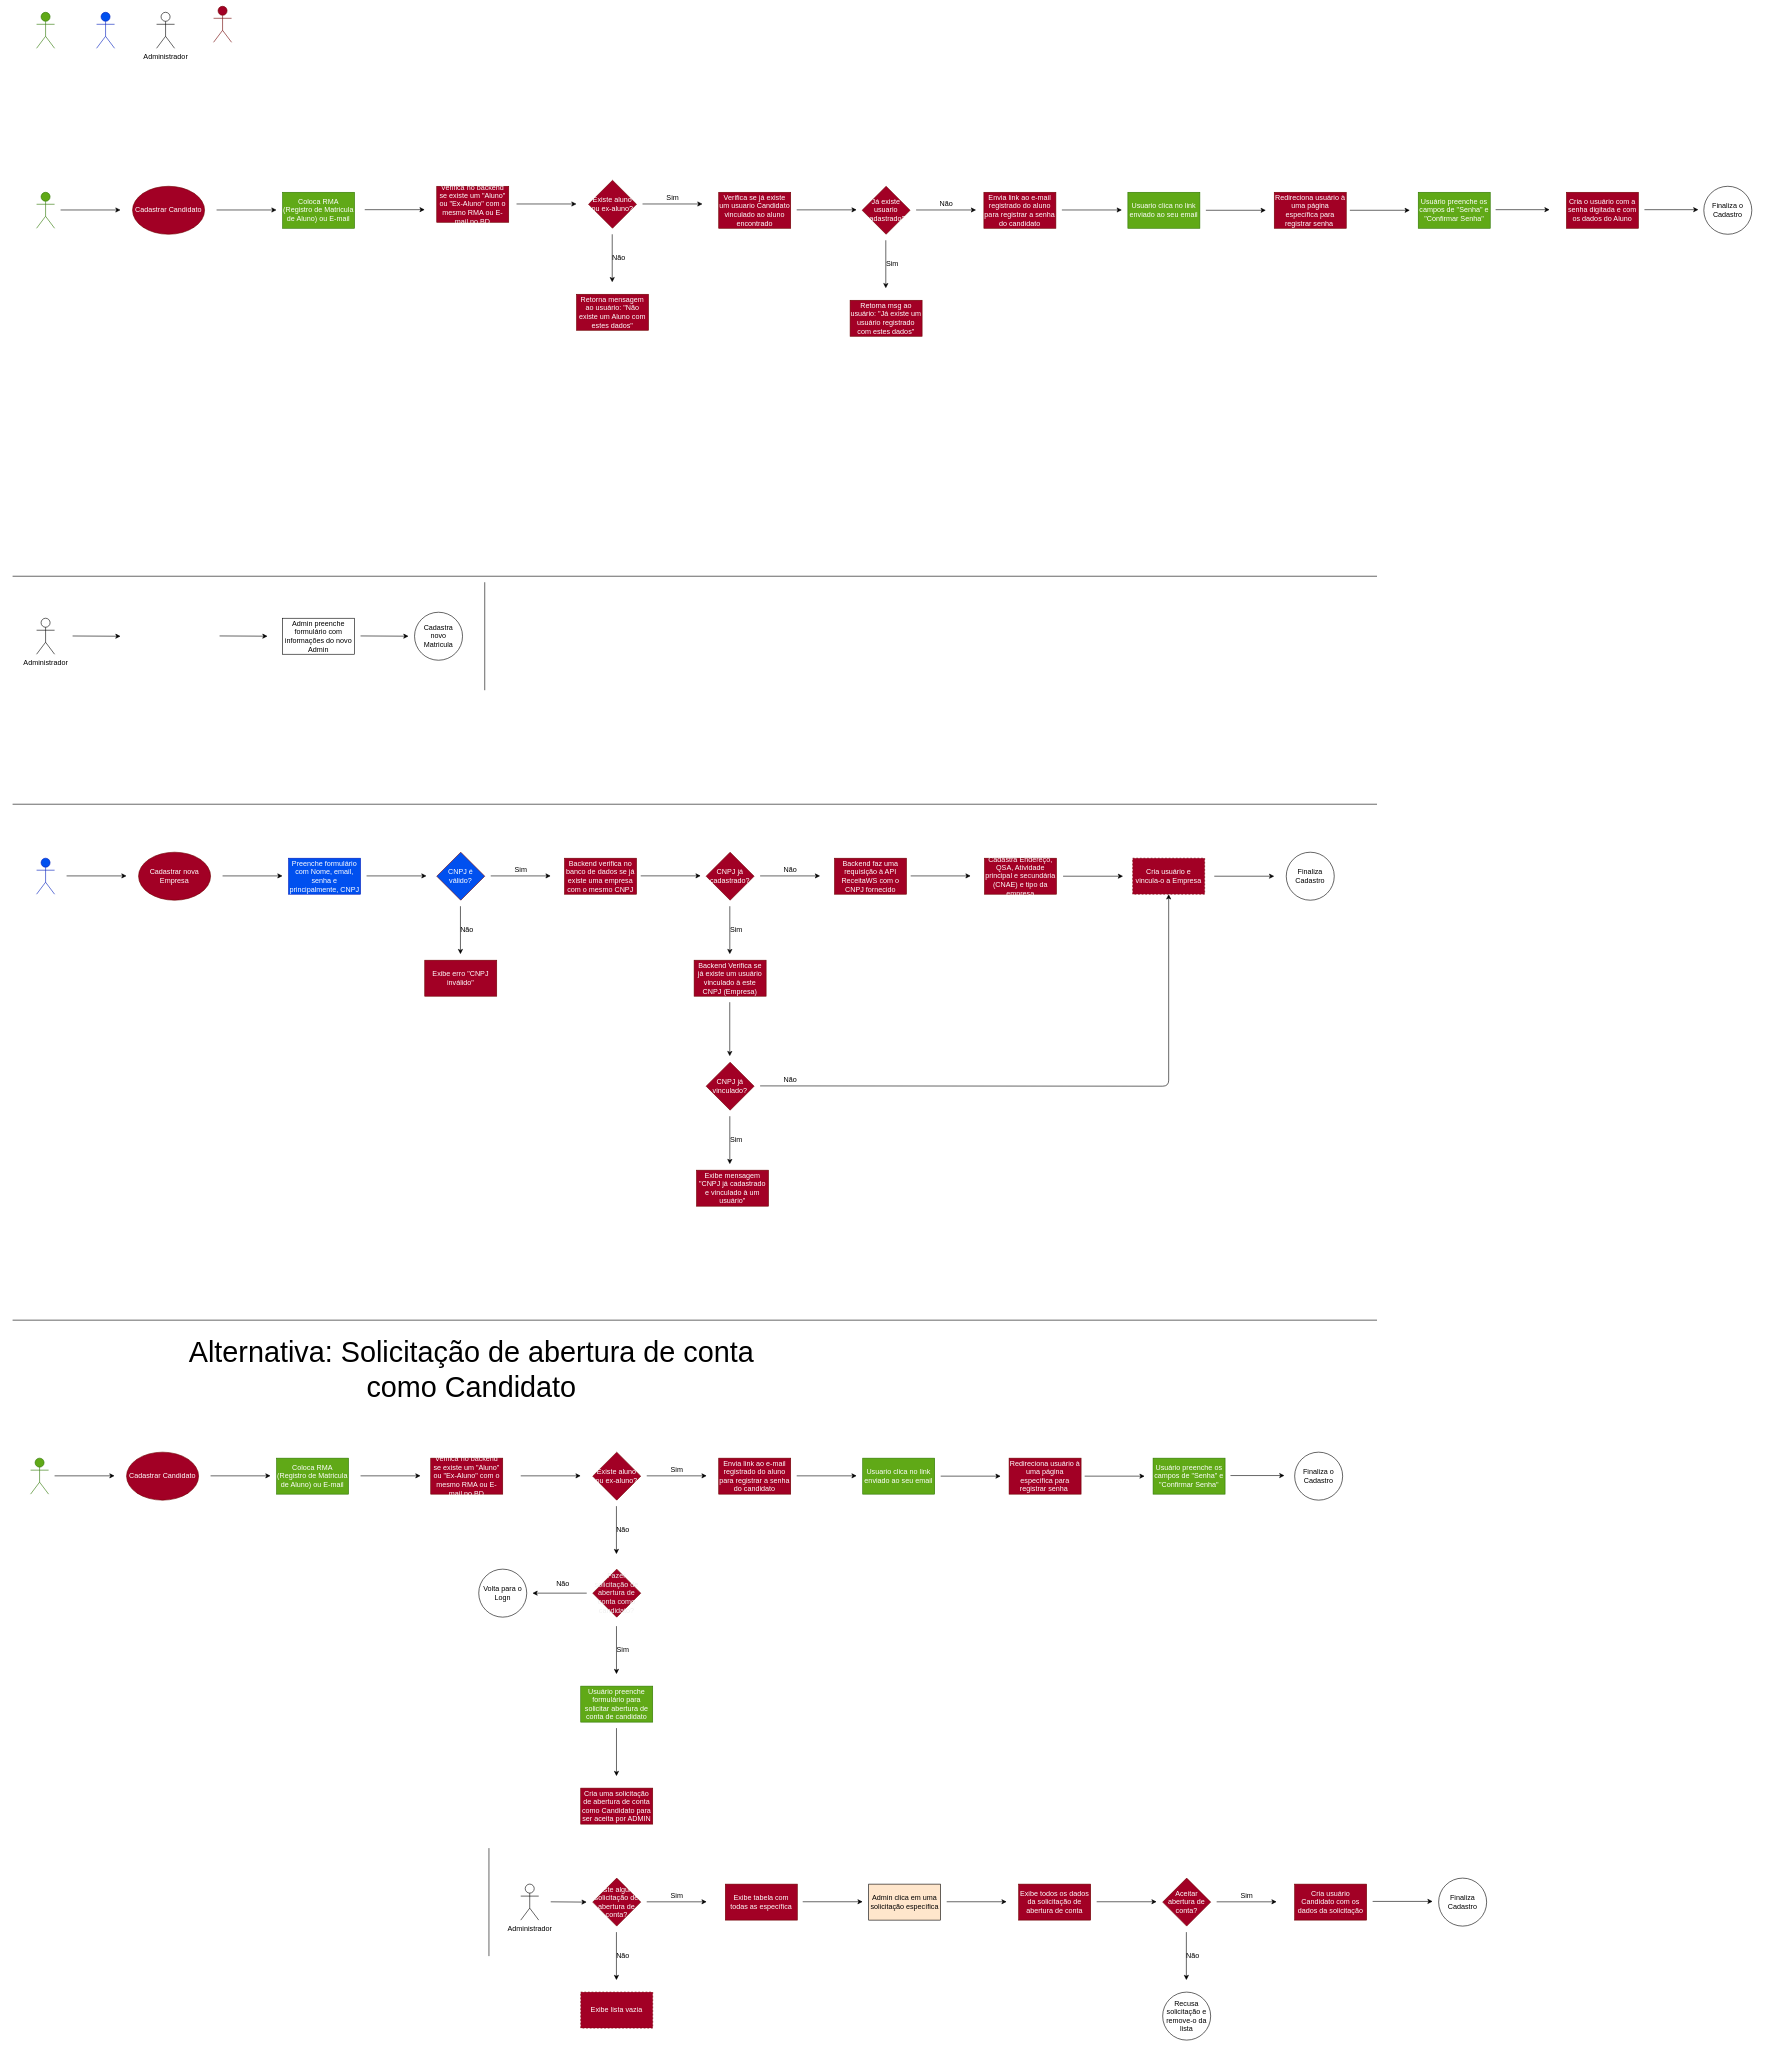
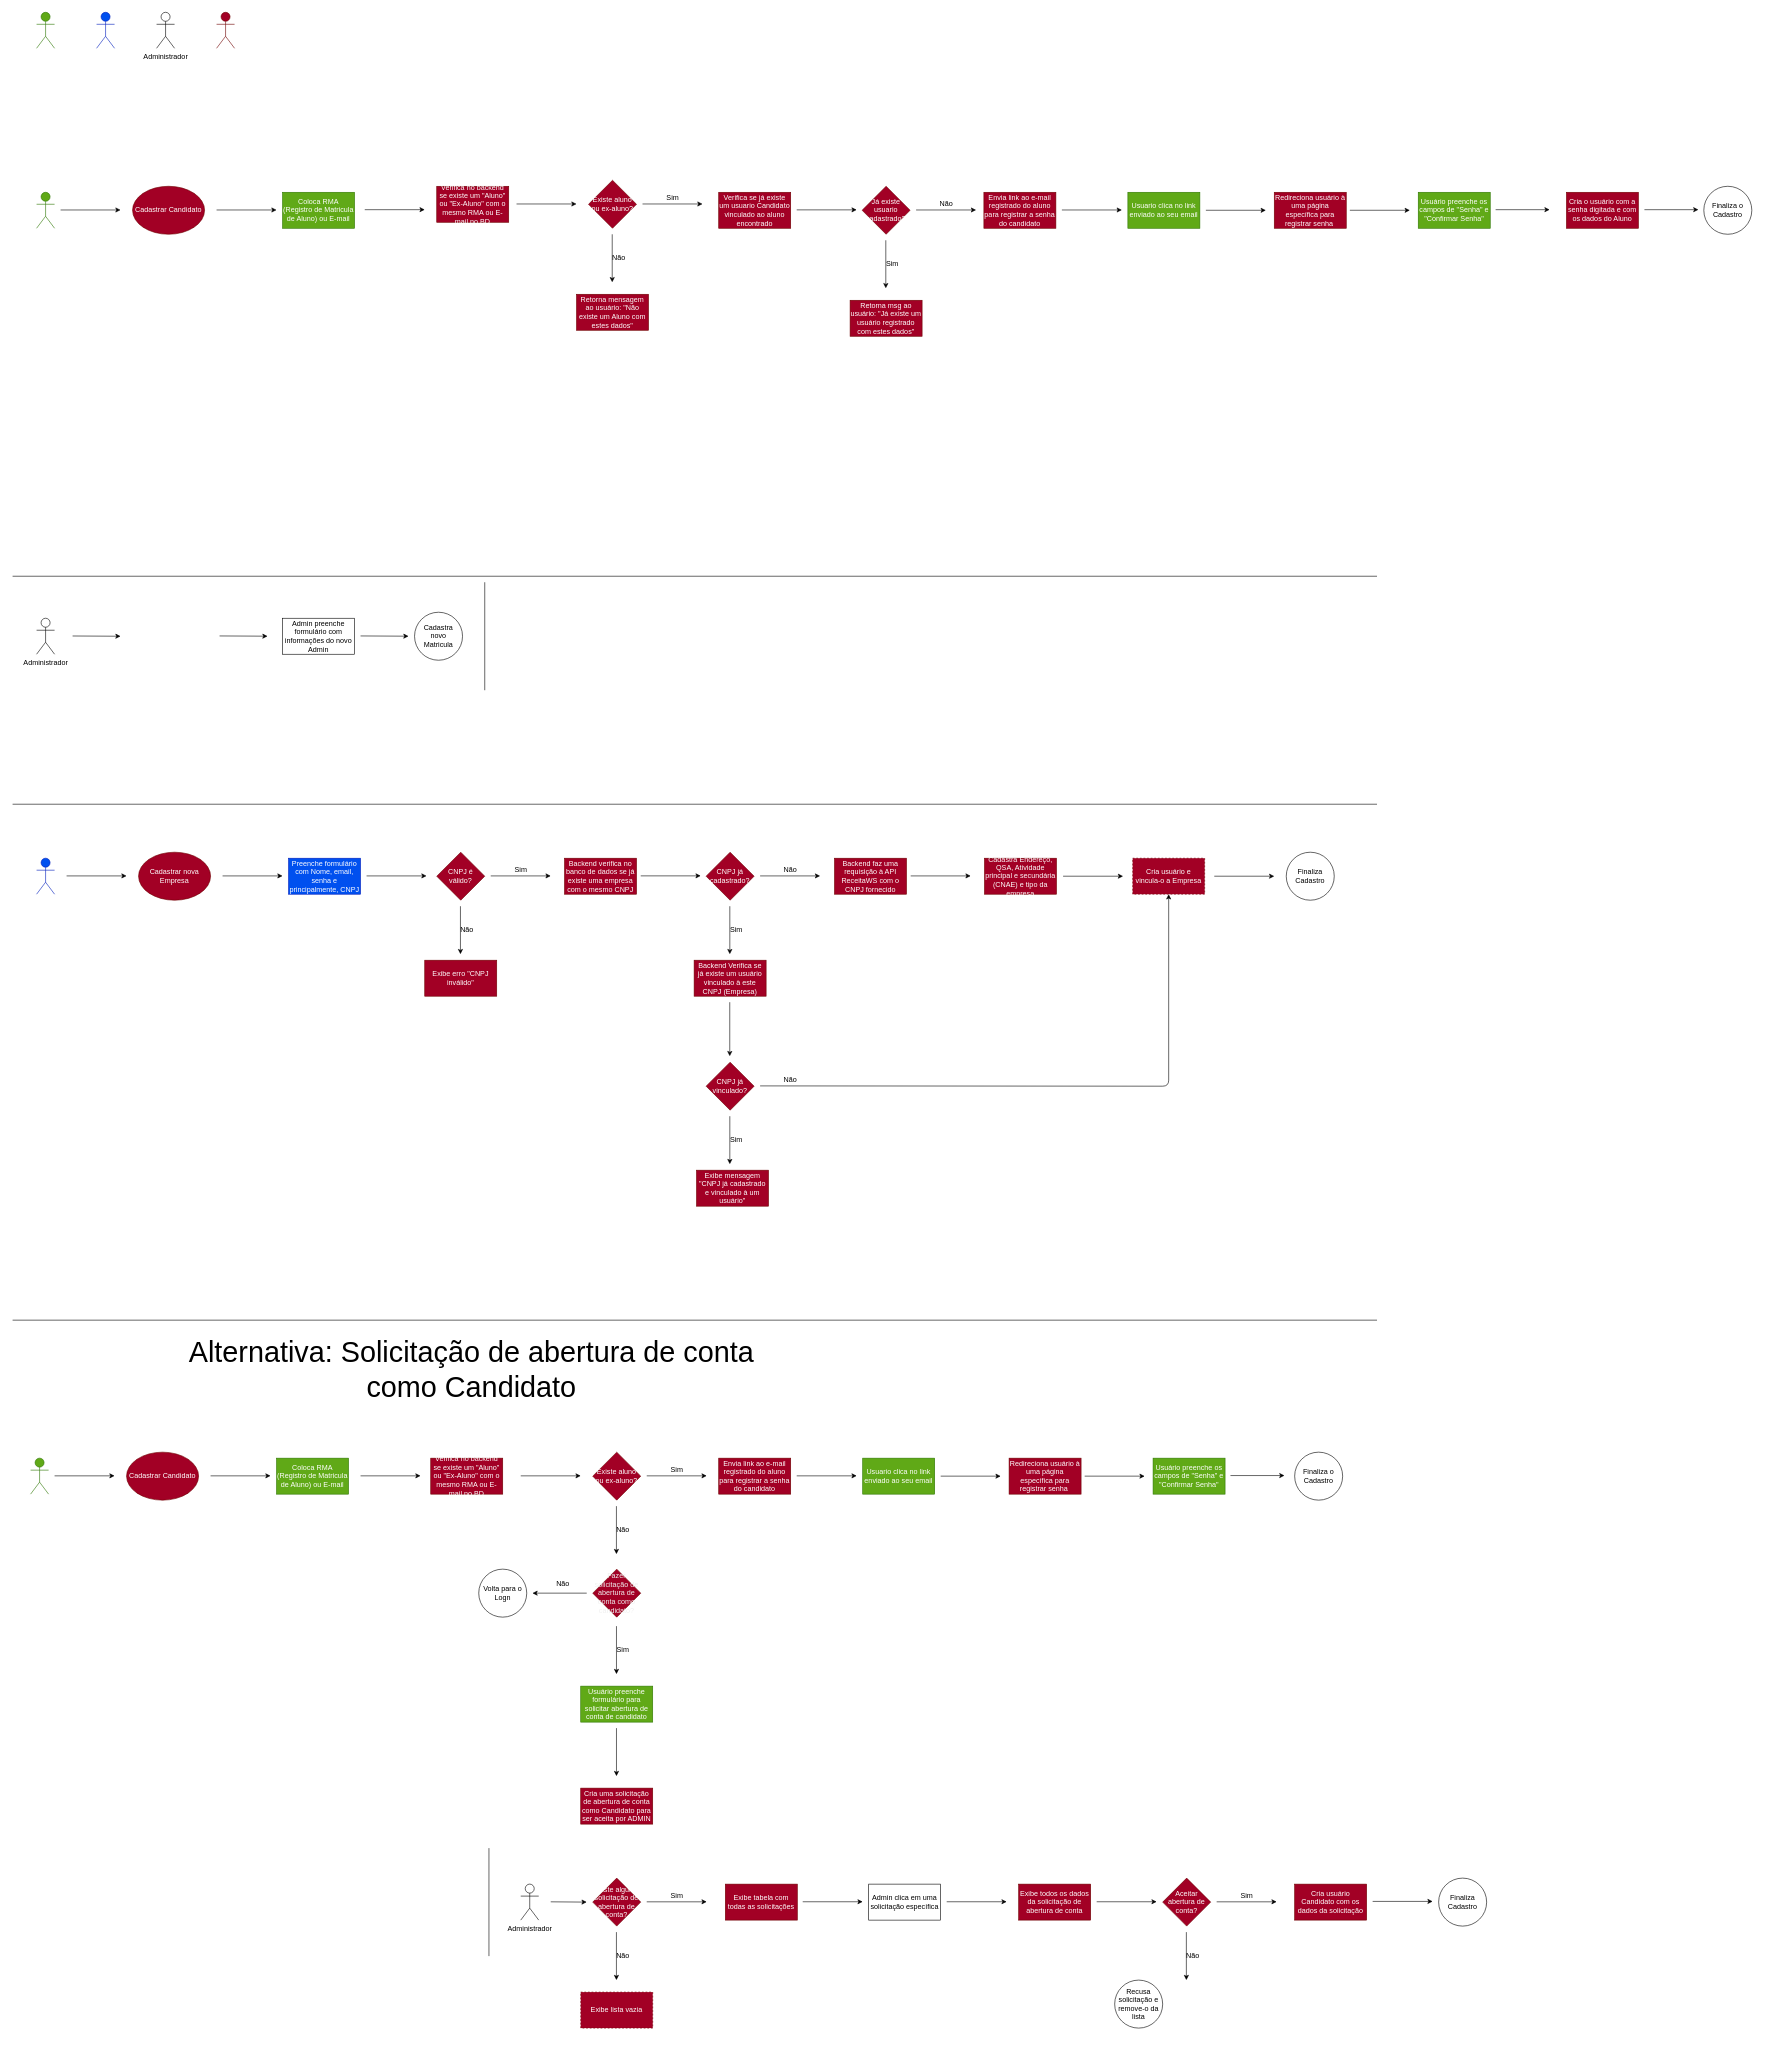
(222, 24) -> (225, 30)
(461, 876) -> (461, 876)
(761, 1902) -> (761, 1902)
(905, 1902) -> (905, 1902)
(1187, 2016) -> (1139, 2004)
